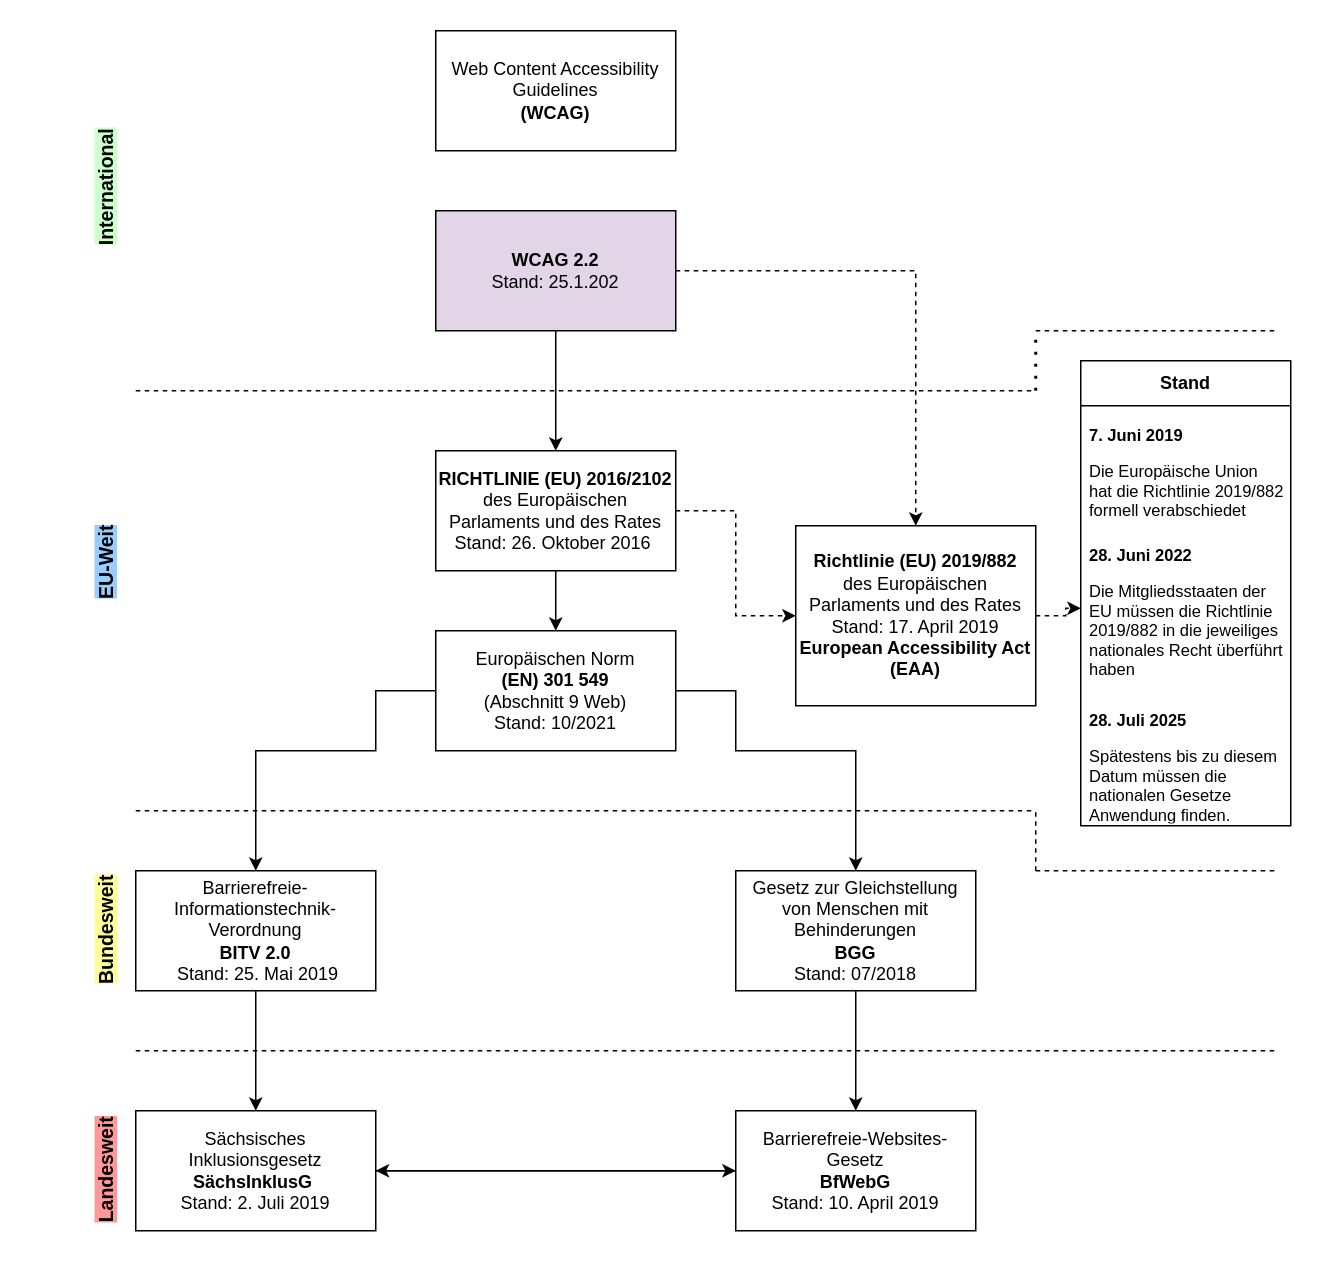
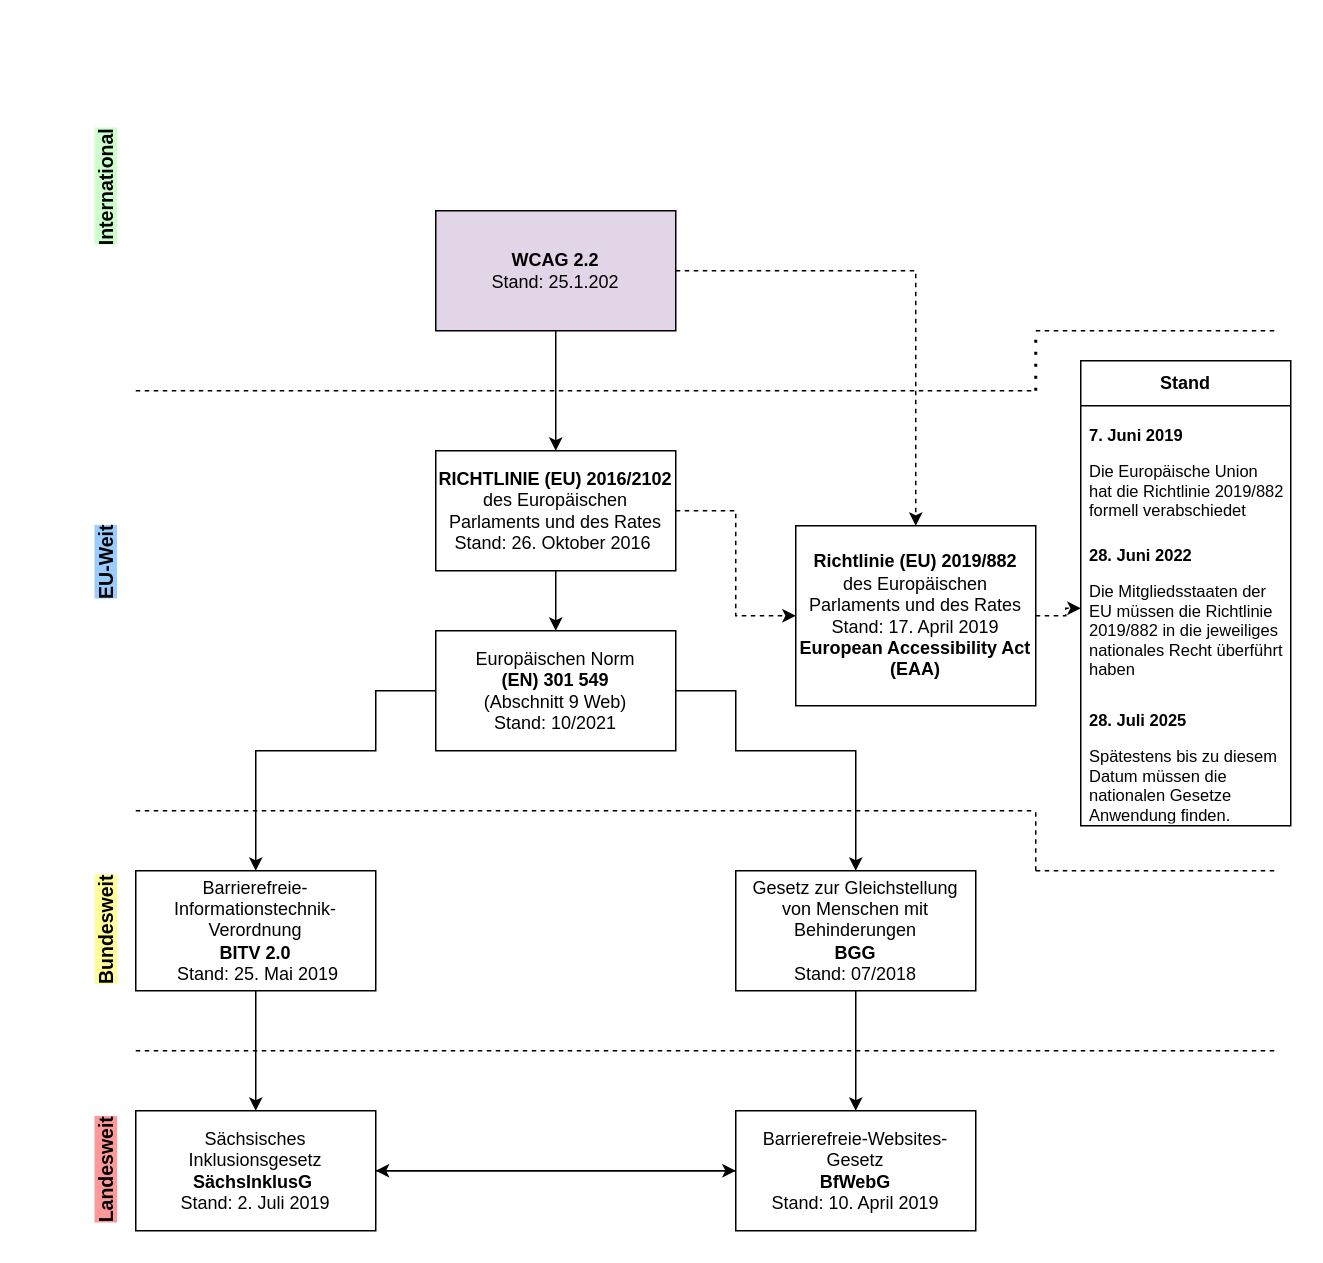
(556, 91) -> none
